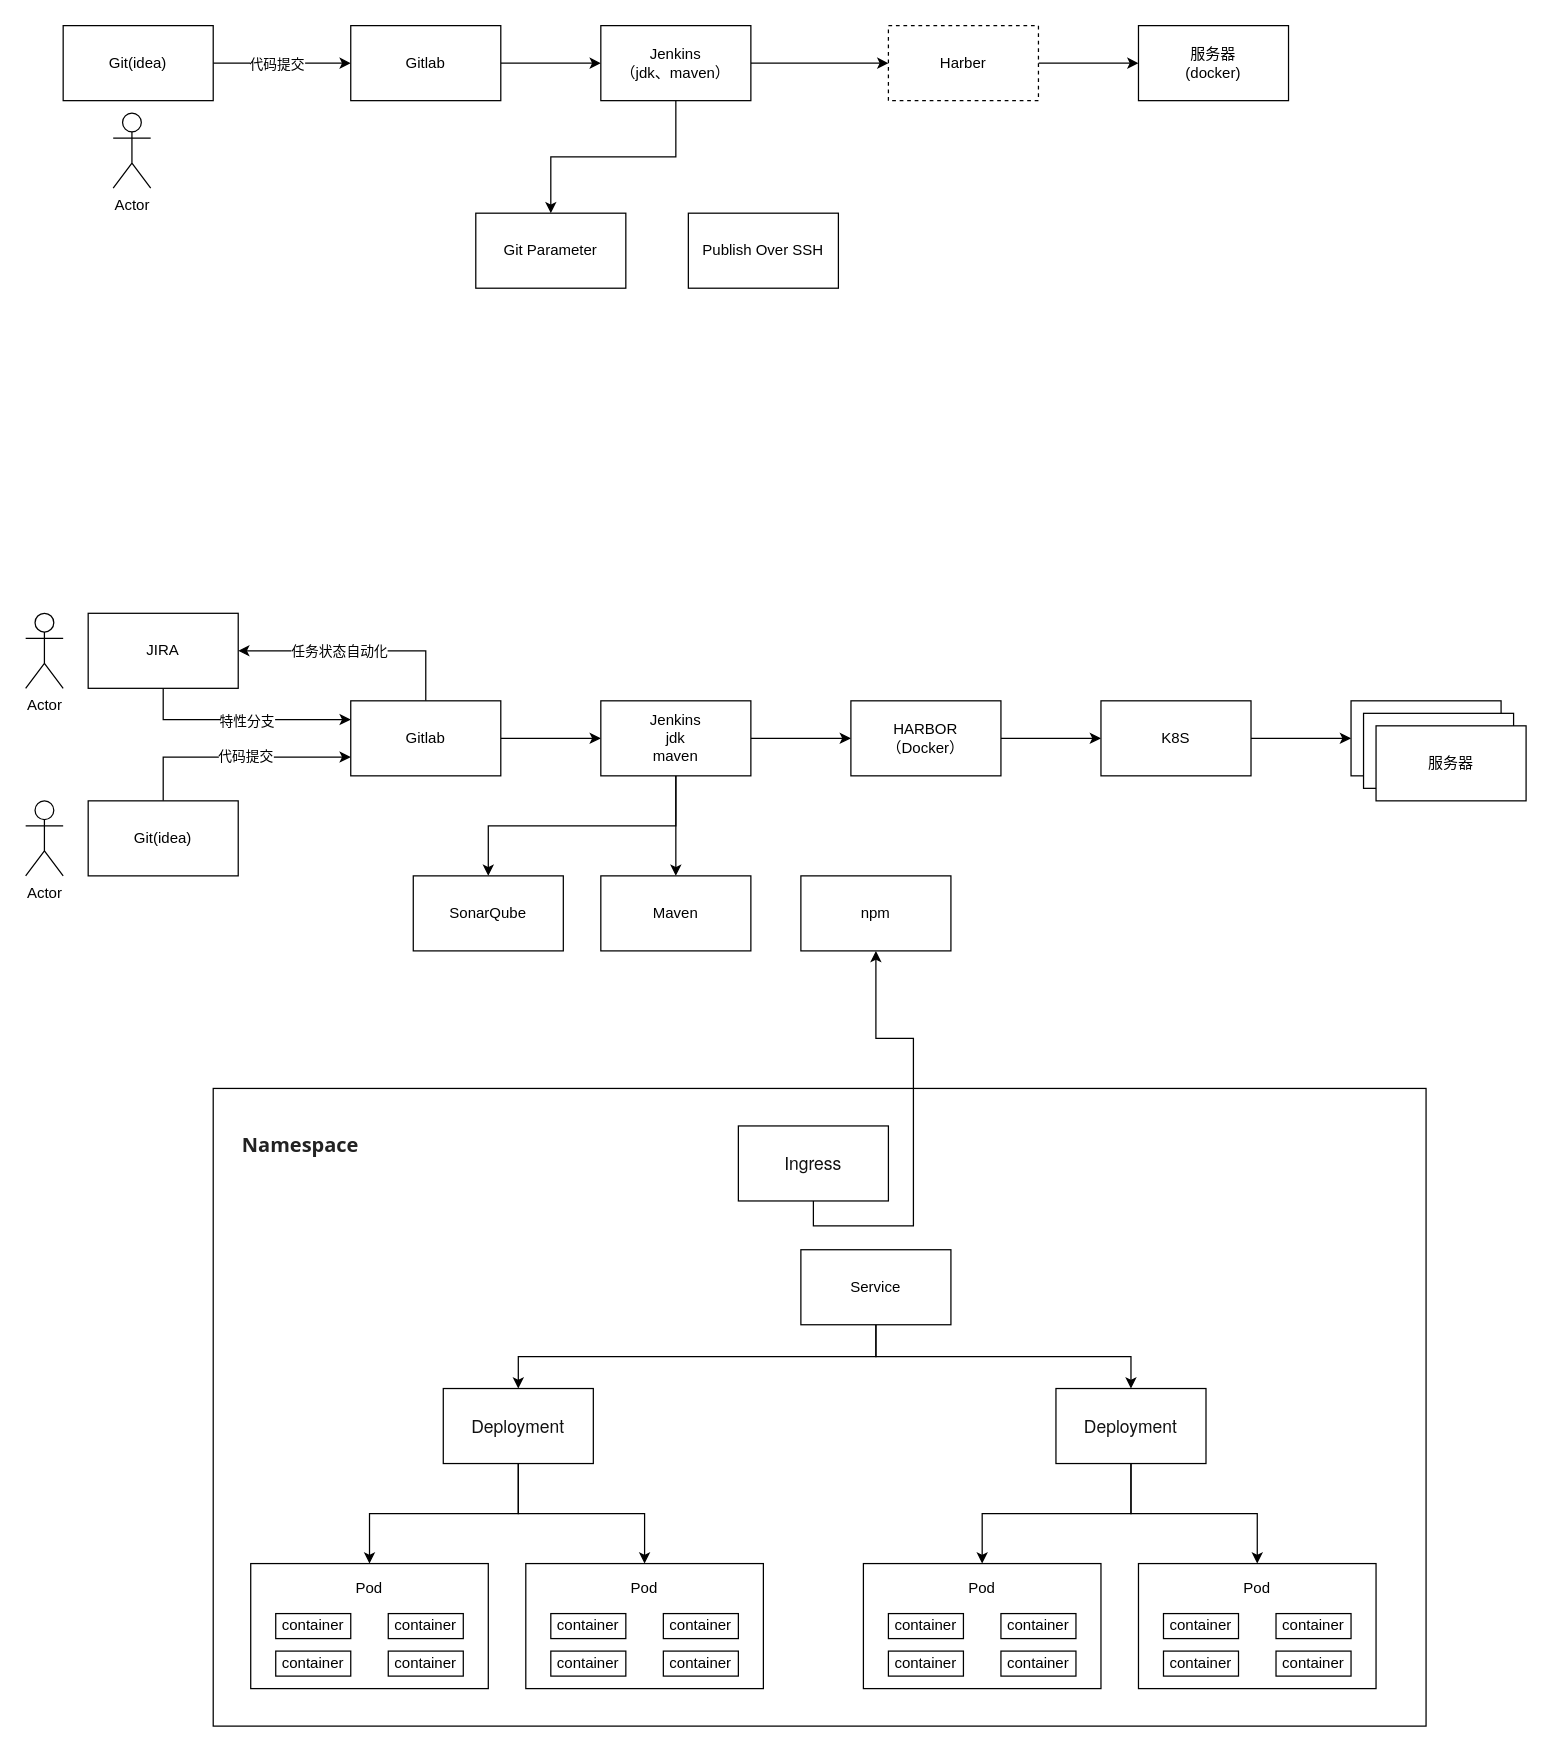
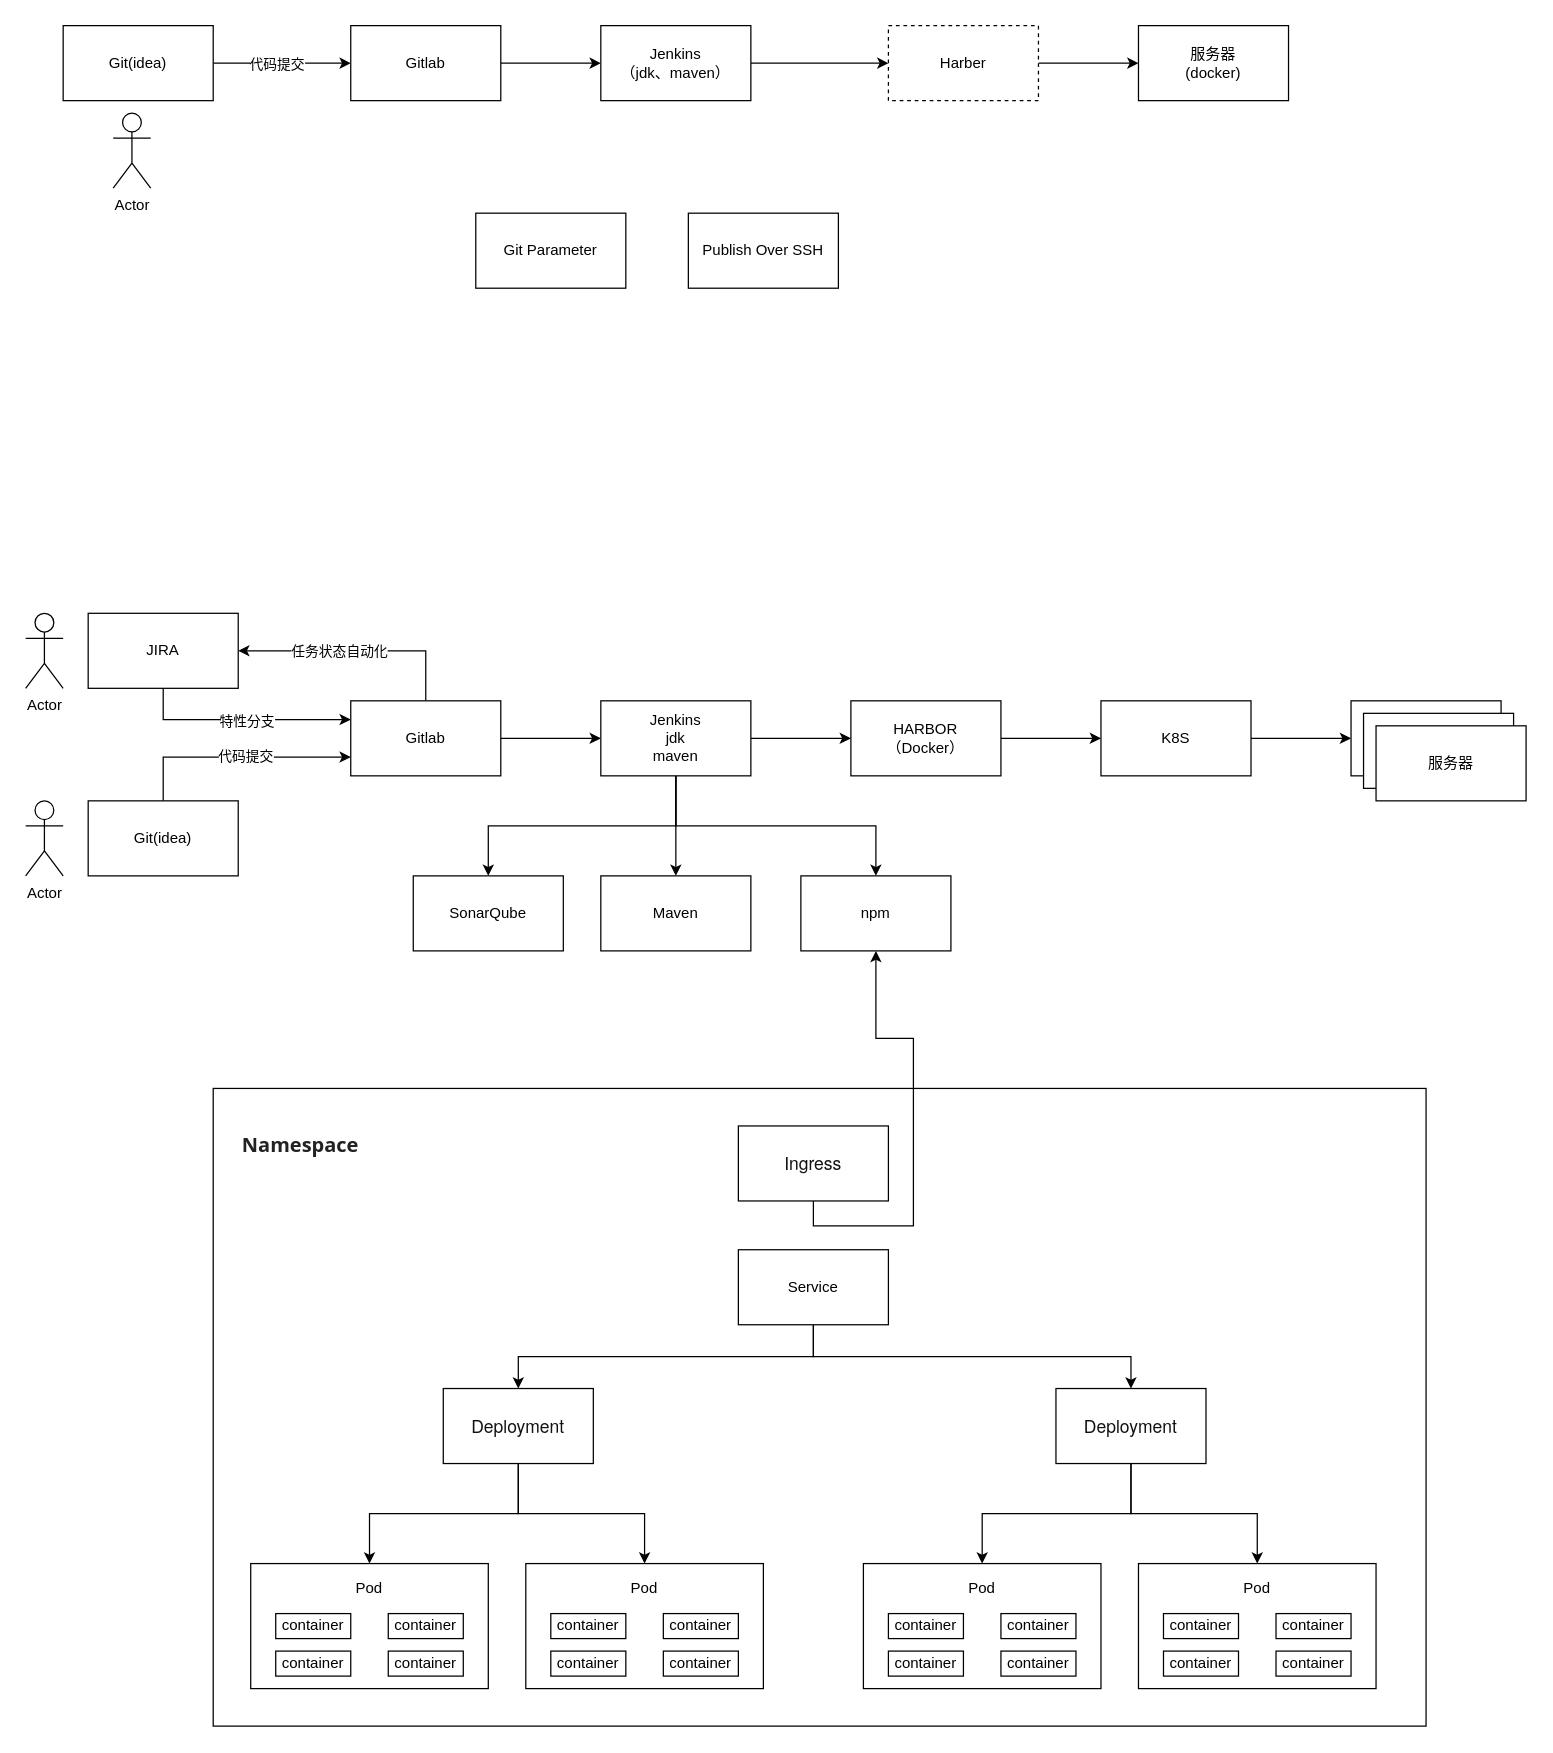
(618, 157) -> none
none -> (798, 826)
(876, 1287) -> (813, 1287)
